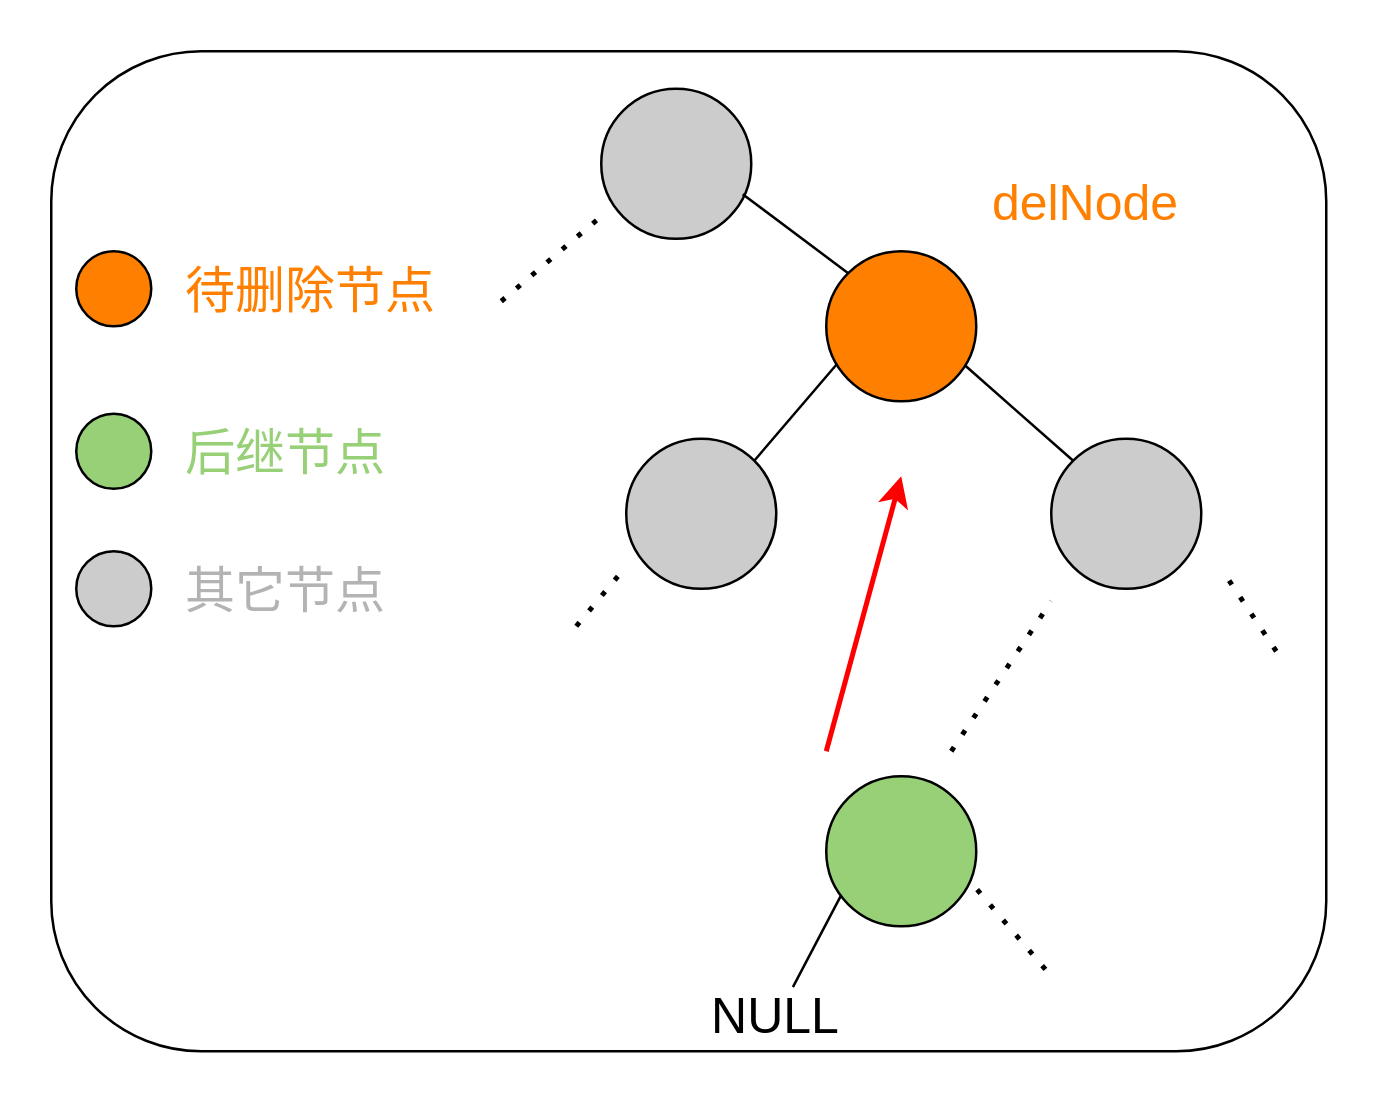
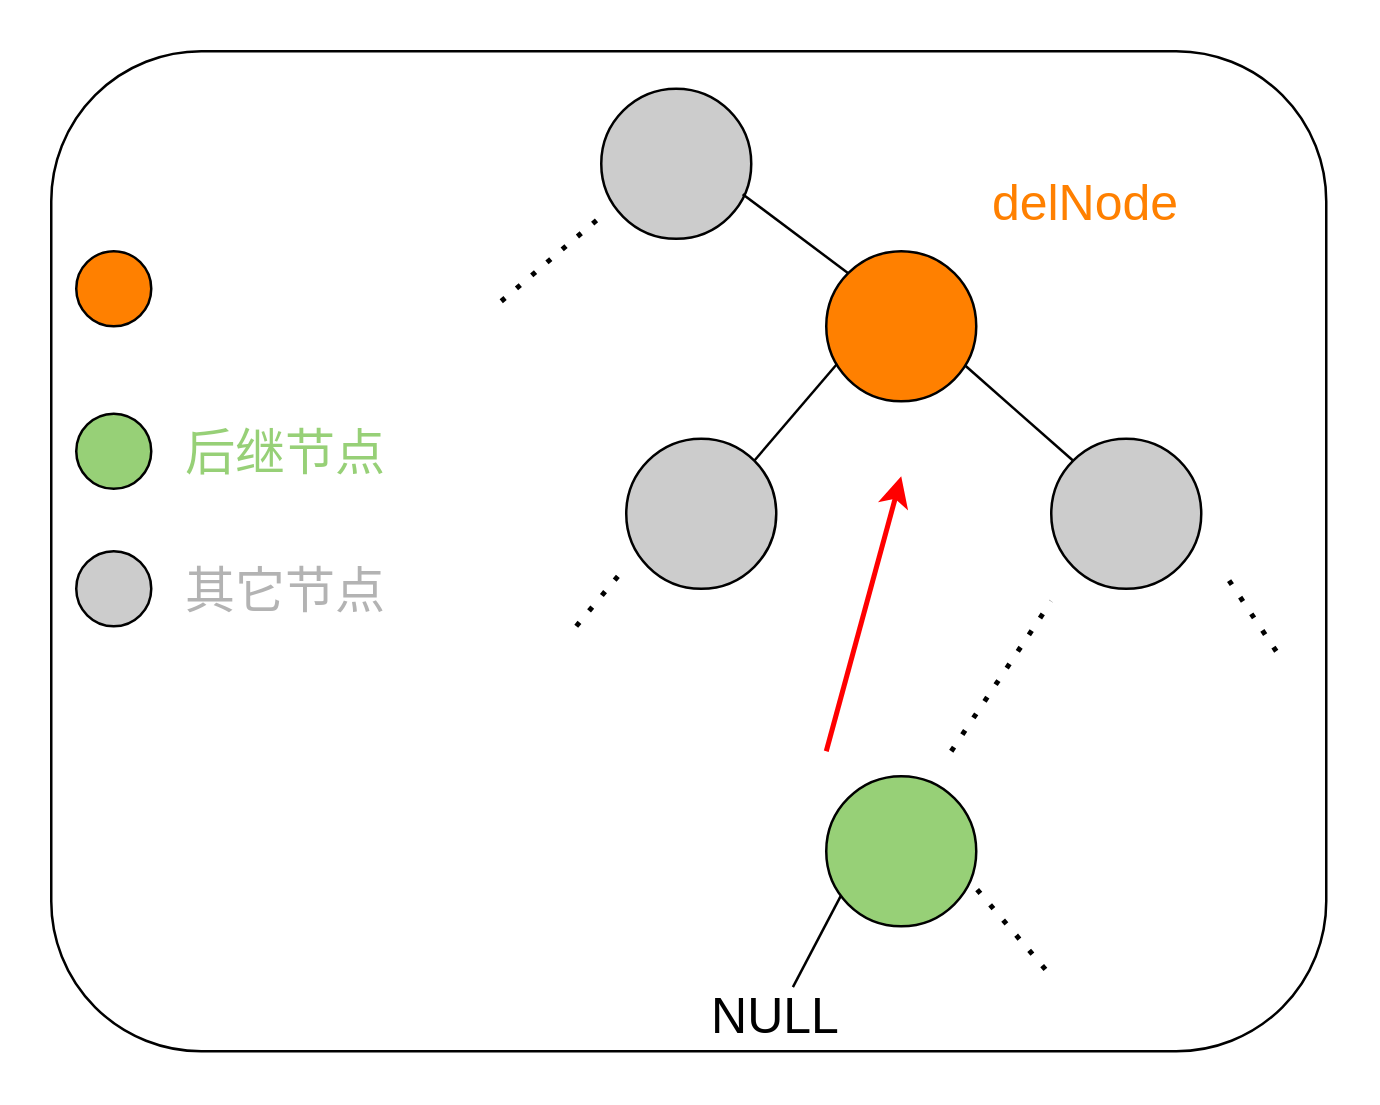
(311, 289) -> none
